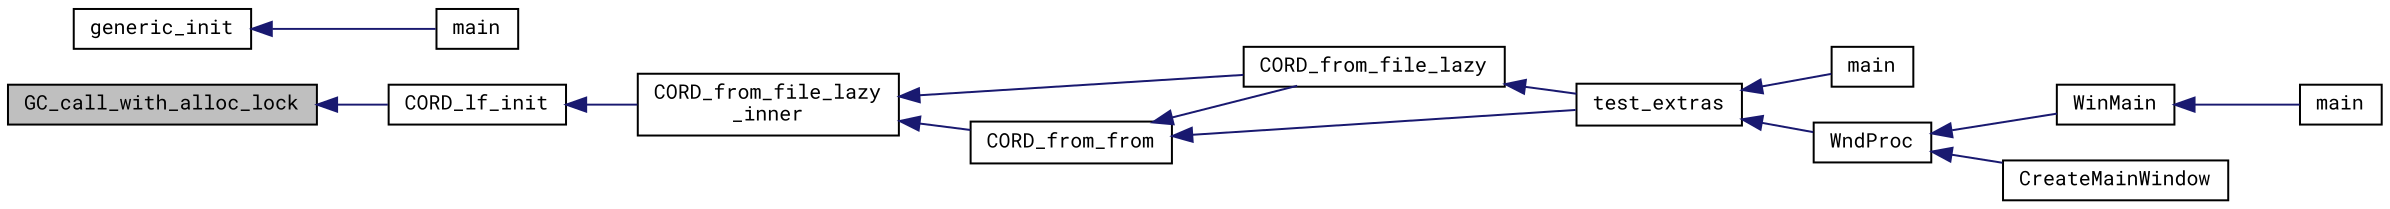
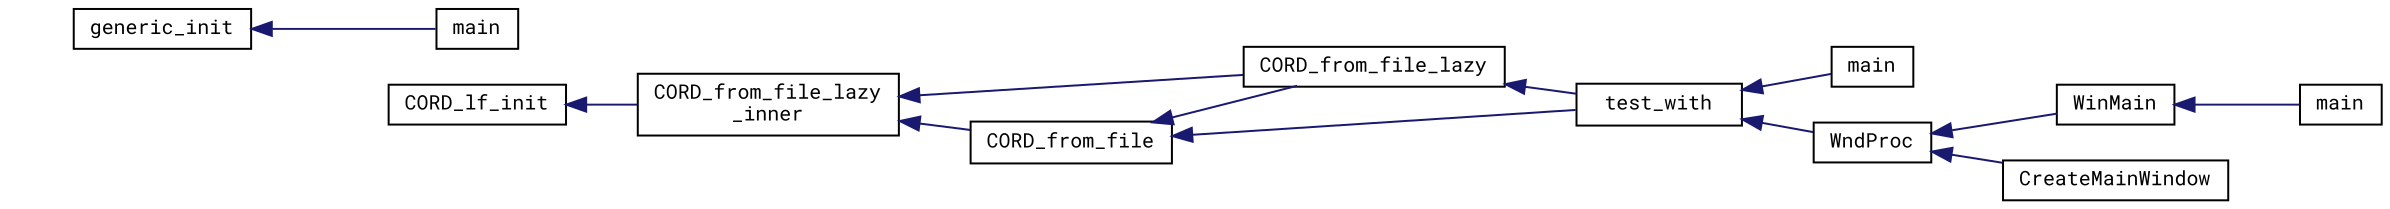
(162, 105) -> none
(1659, 105) -> (1659, 105)
(1071, 143) -> (1071, 143)
